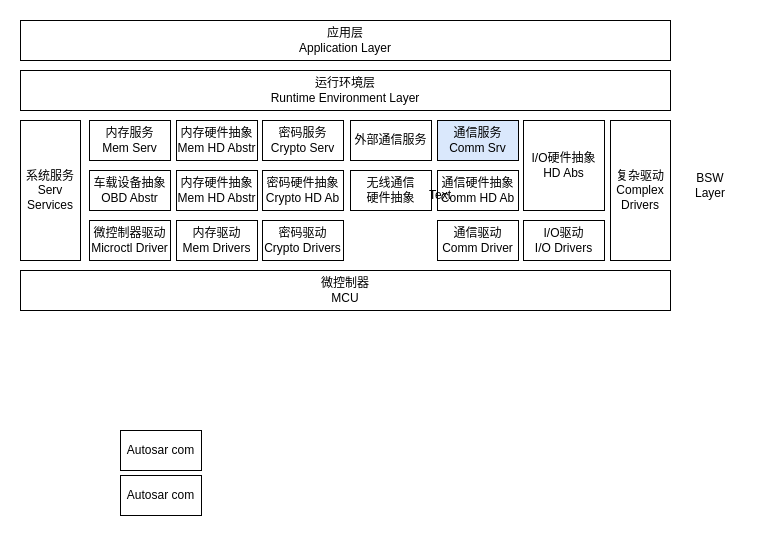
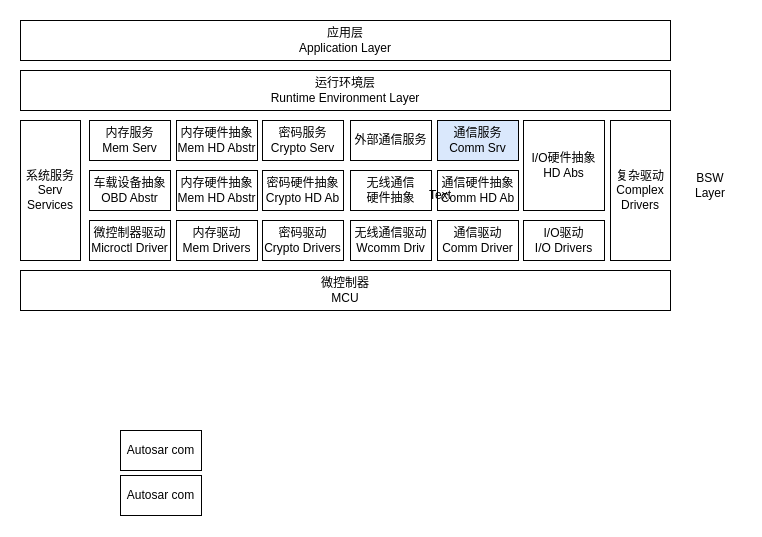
none -> (391, 241)
